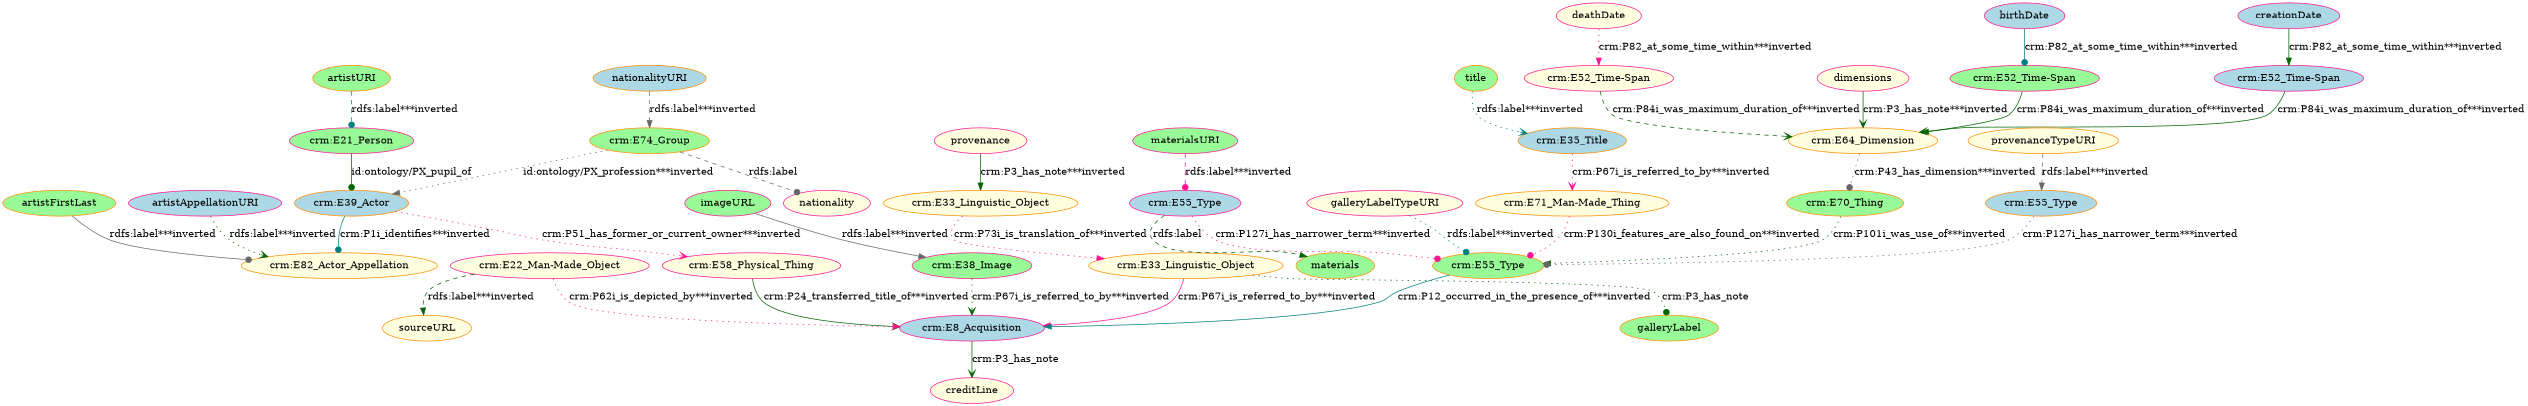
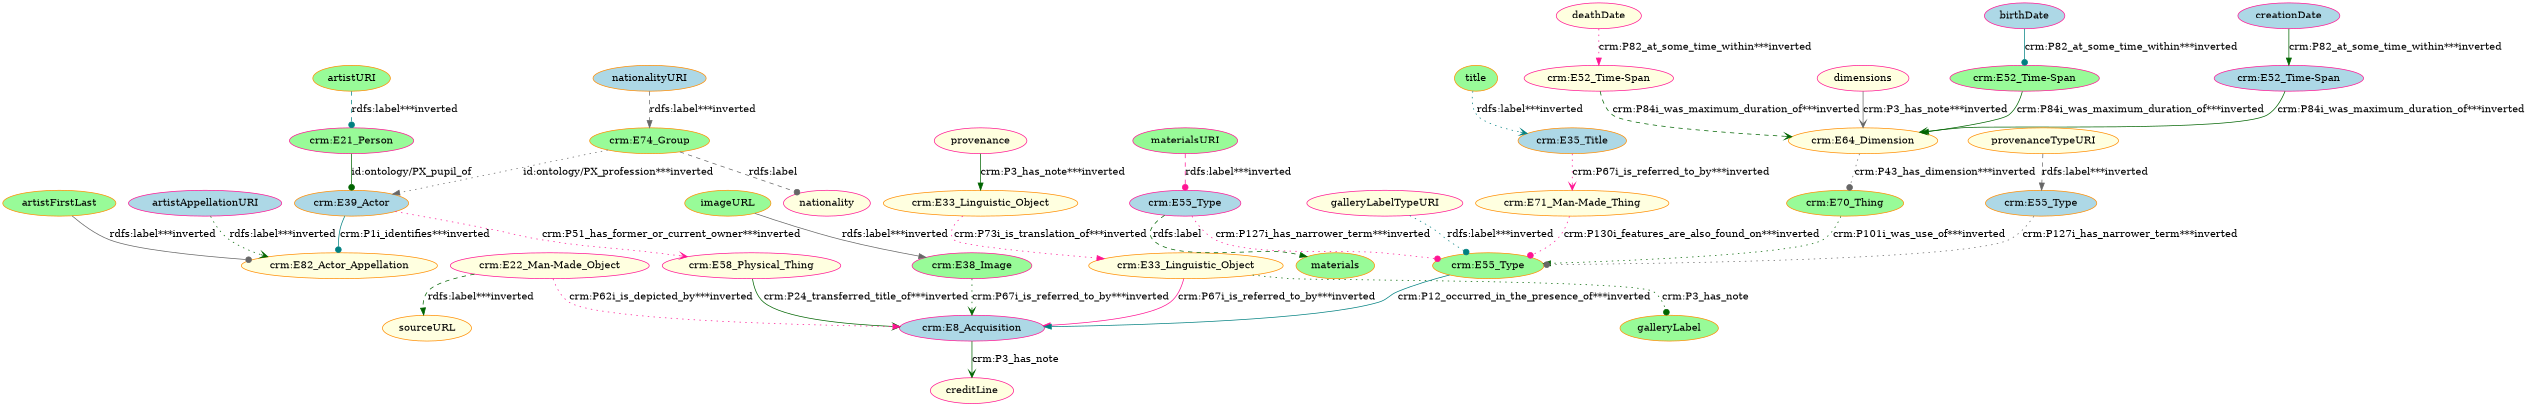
(1863, 106) -> (1863, 106)
(728, 203) -> (728, 203)
